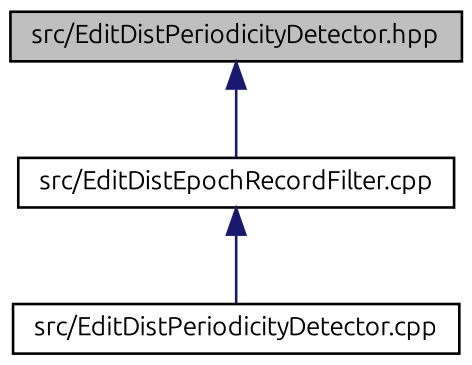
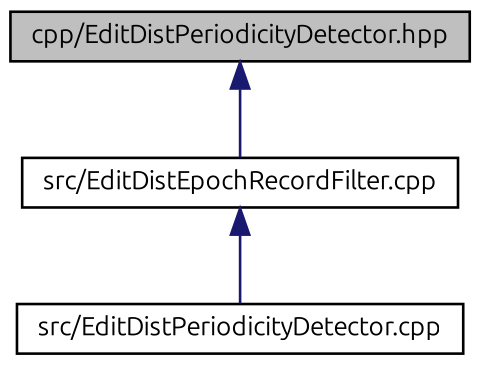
(236, 37) -> (240, 37)
